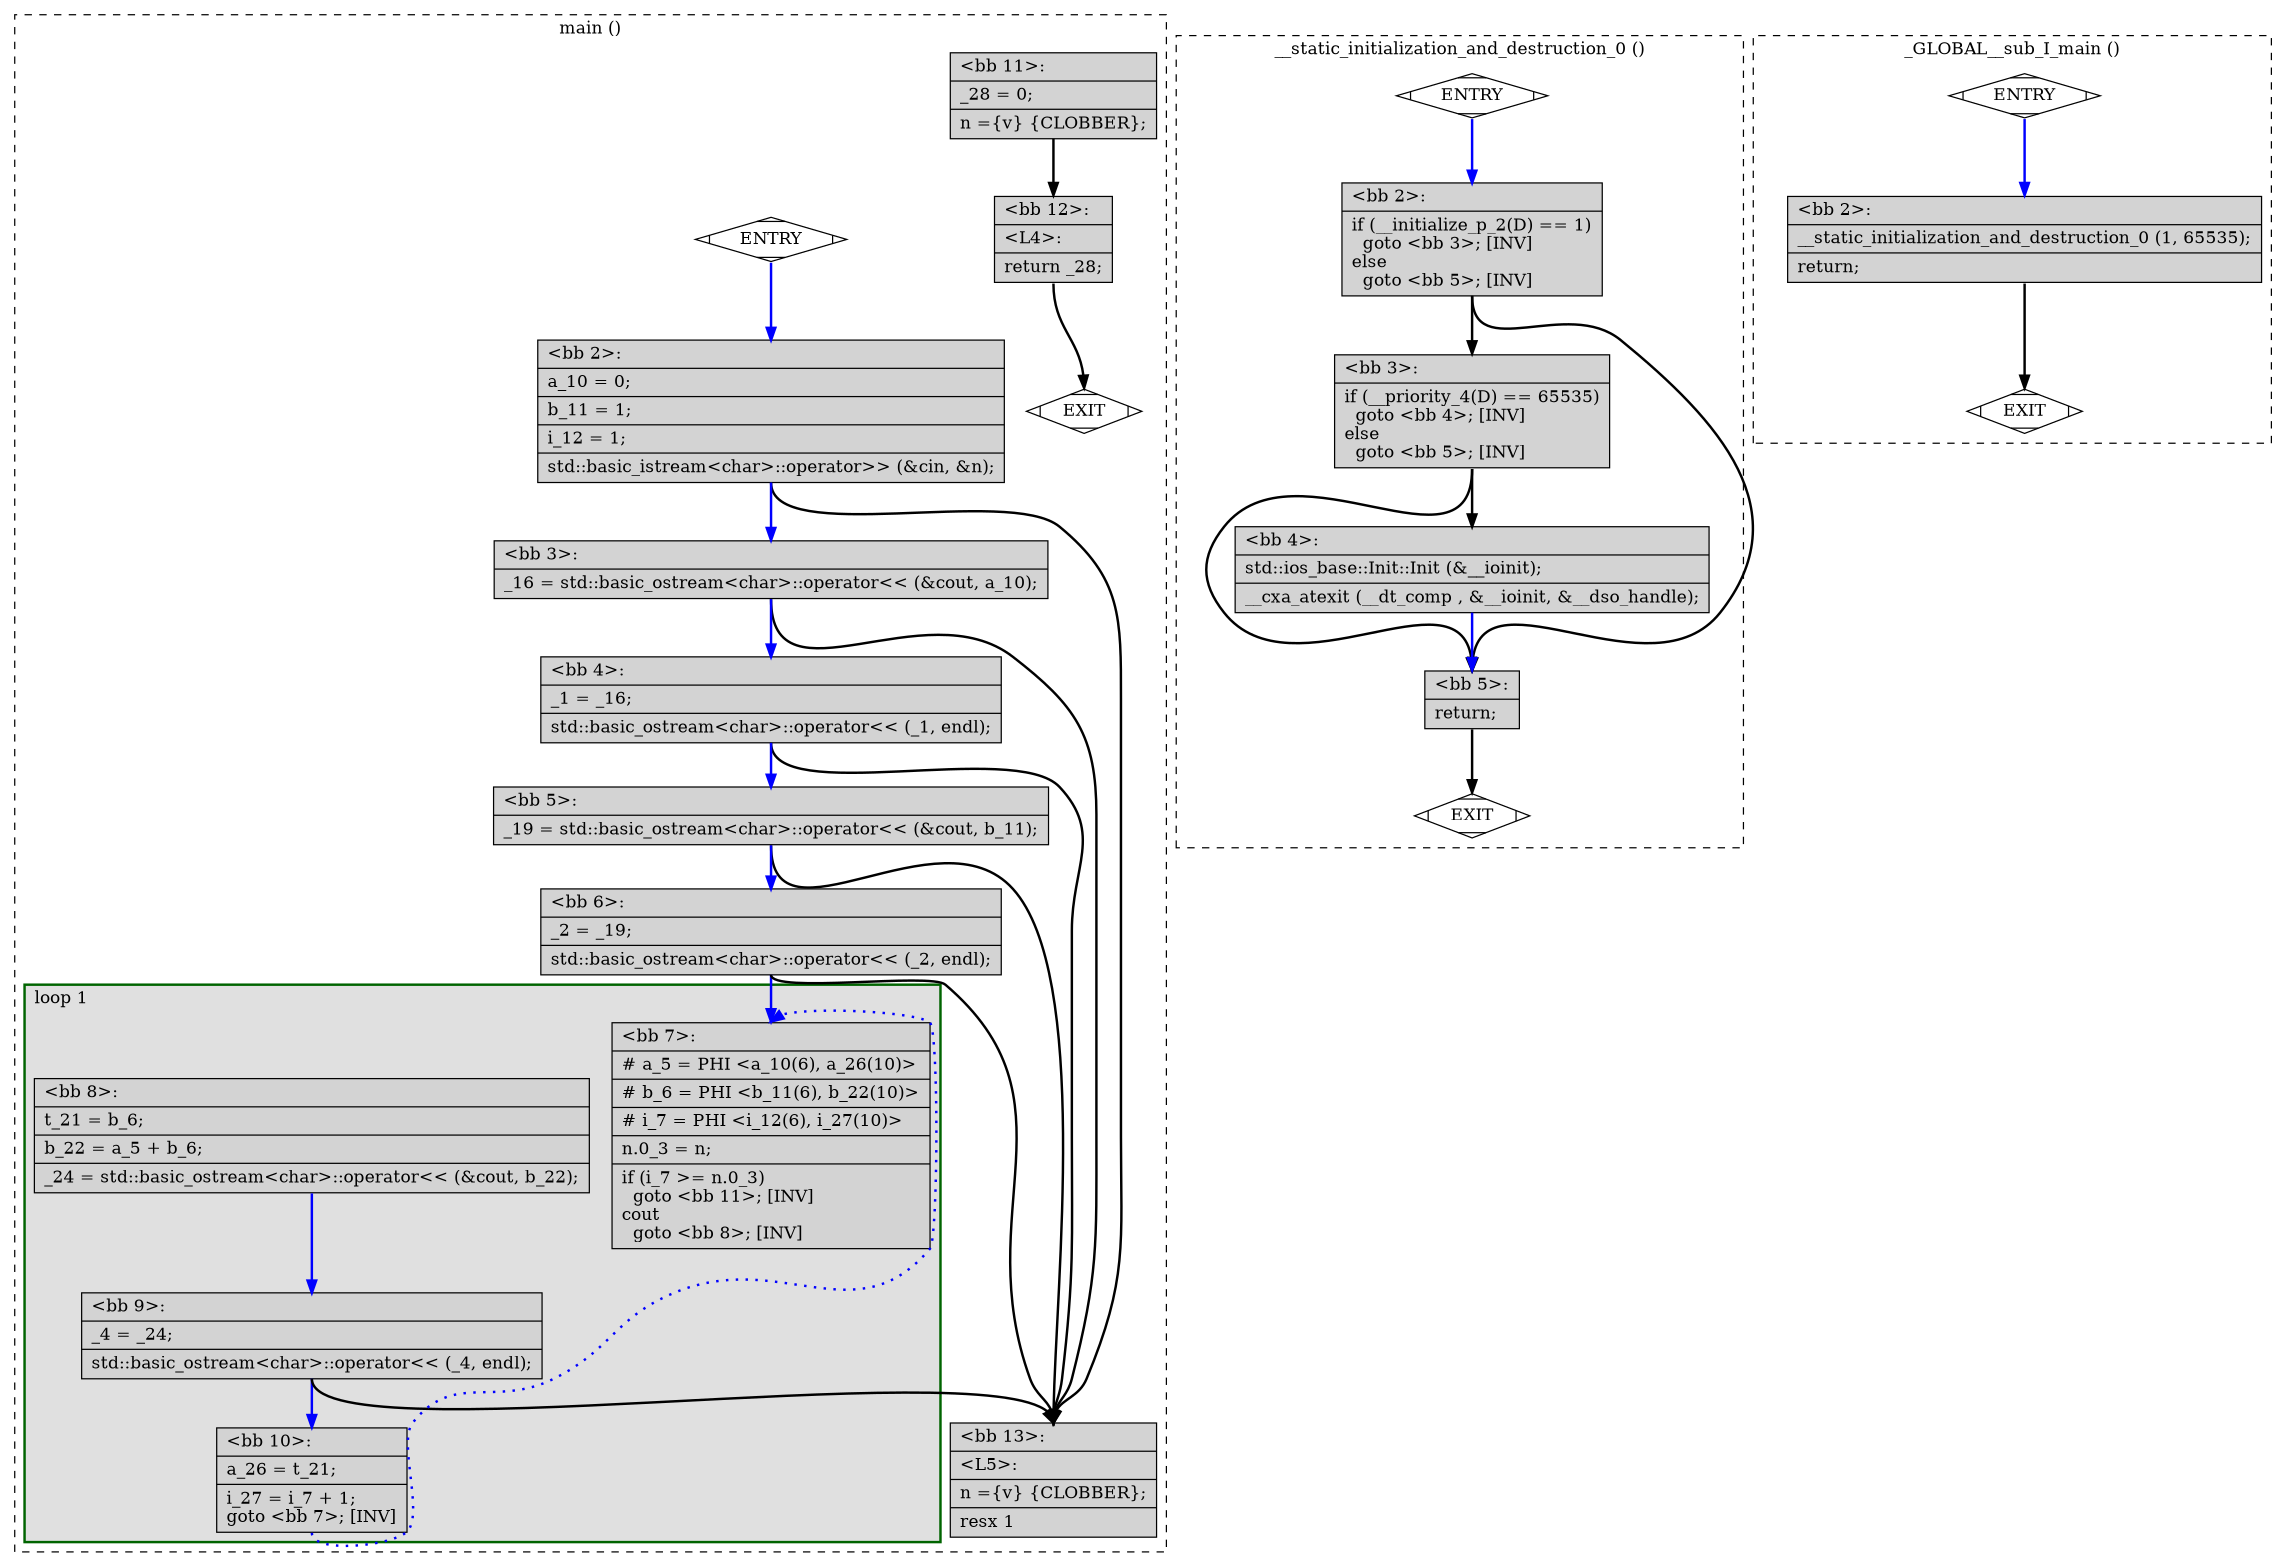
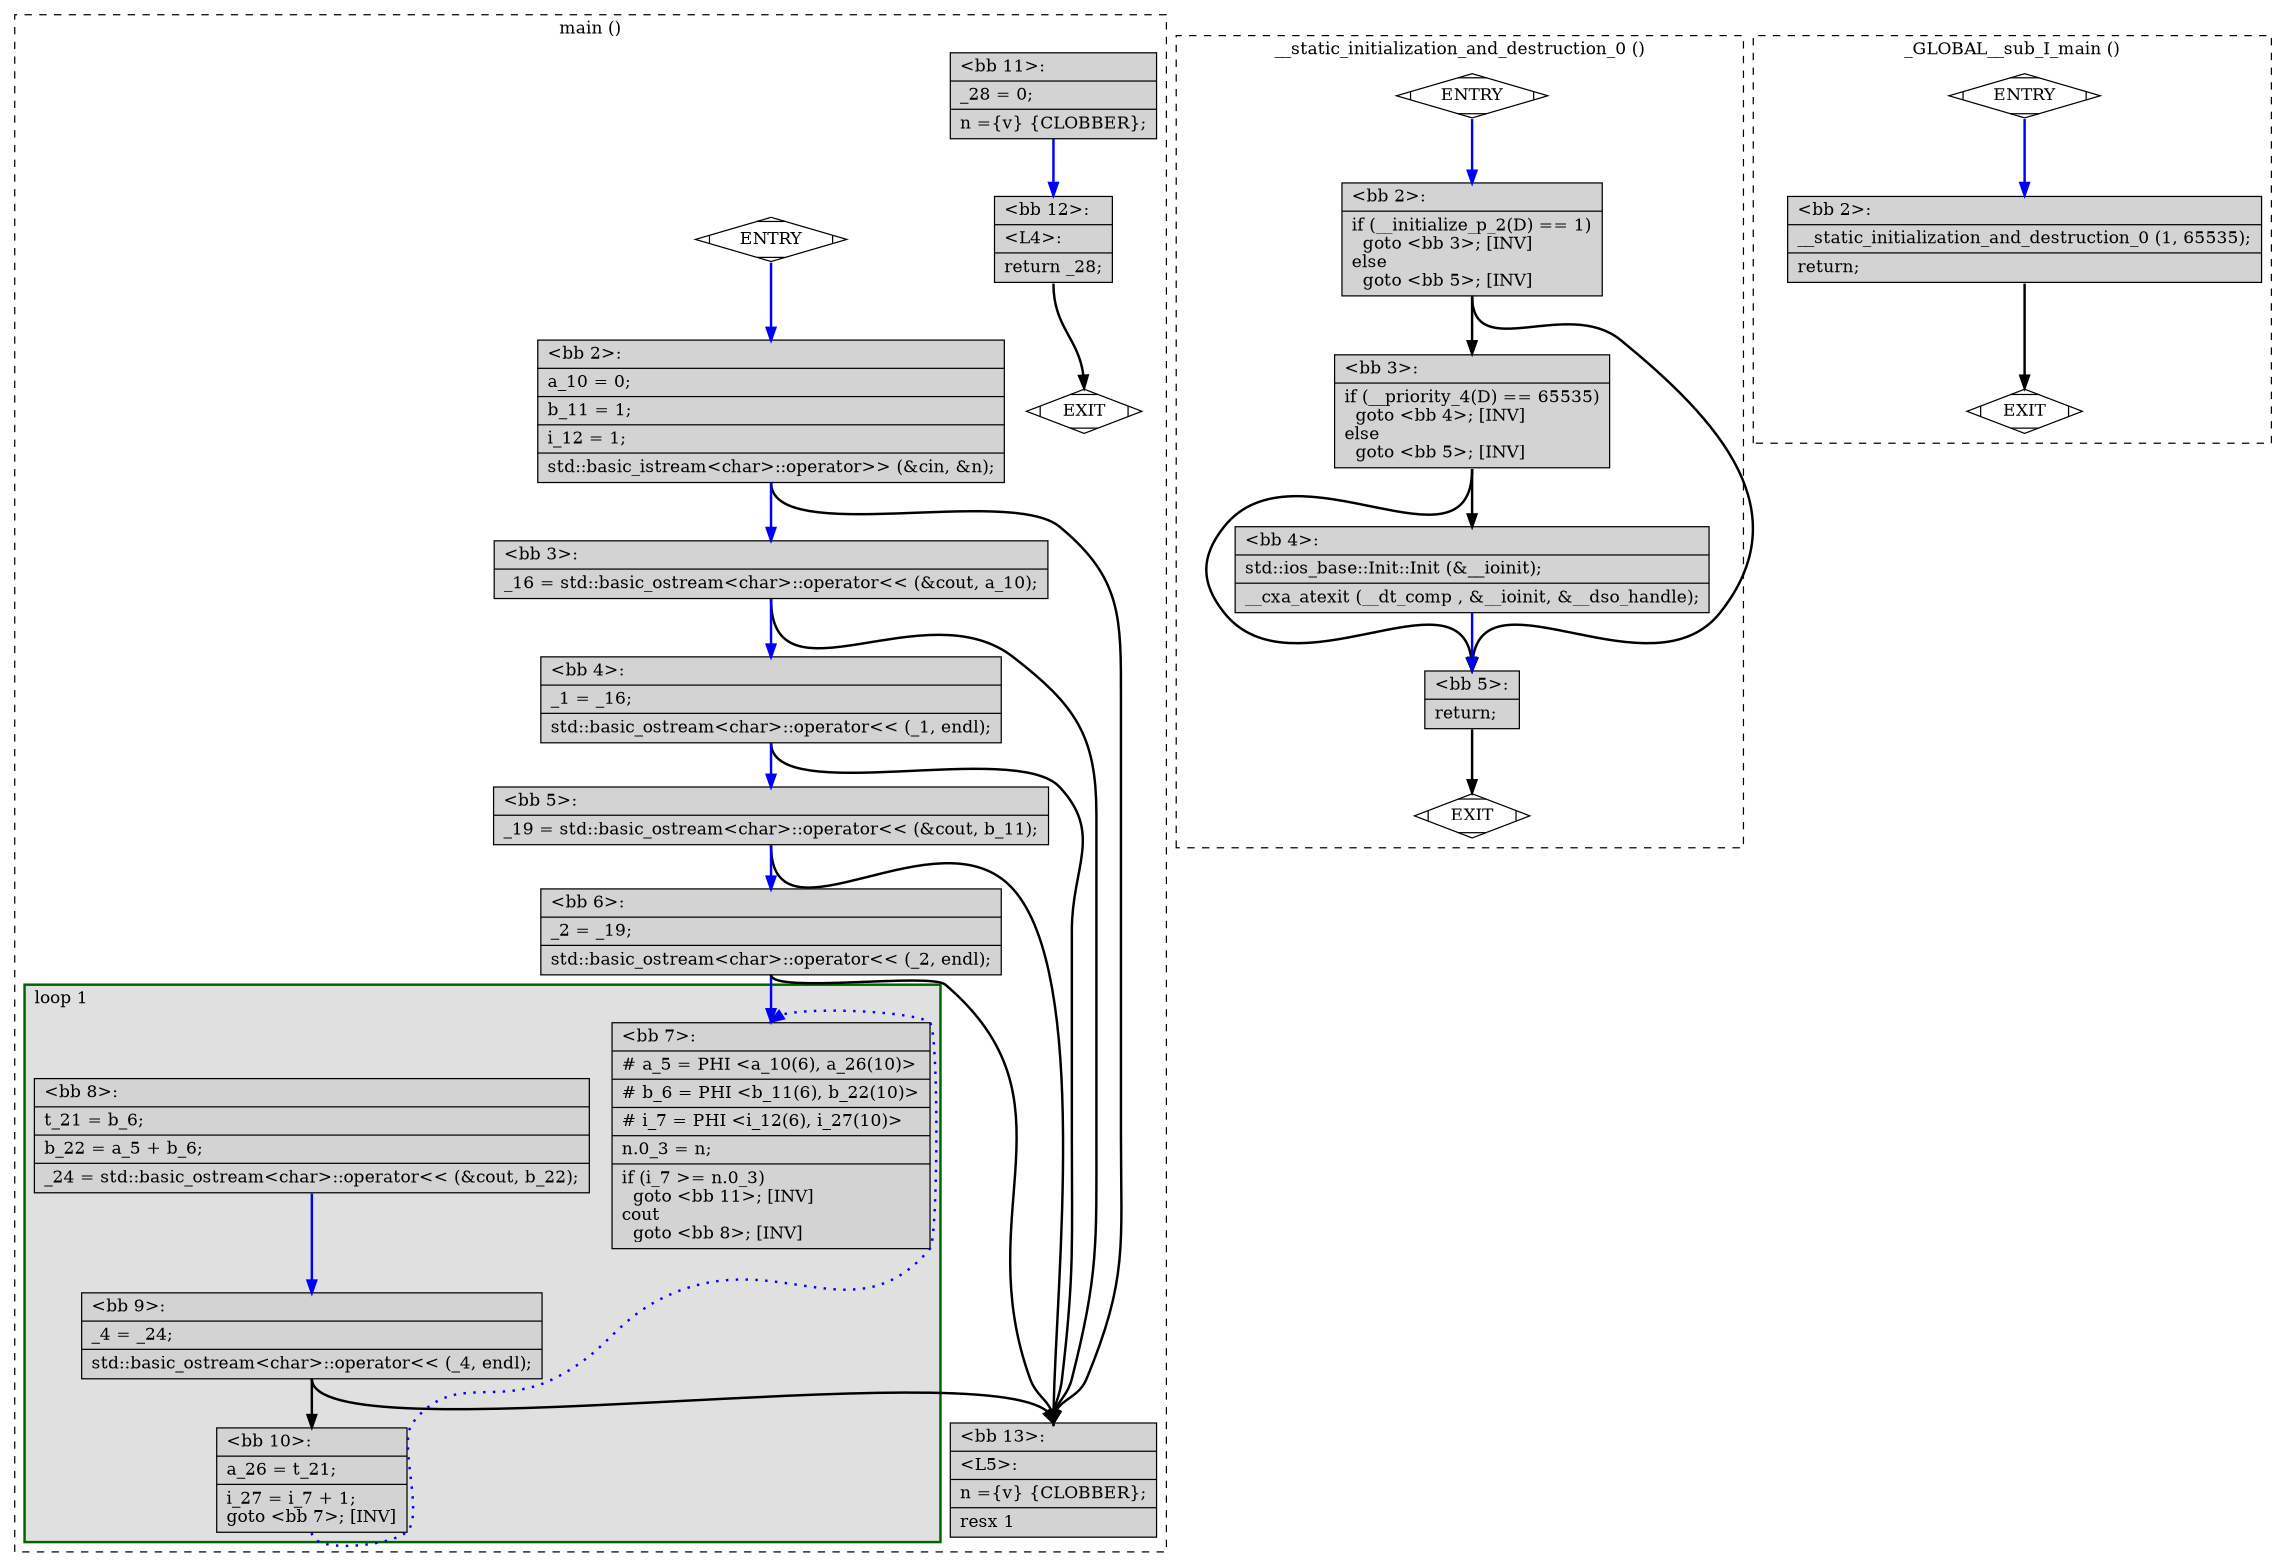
(1053, 161) -> (1053, 161)
(312, 1397) -> (312, 1397)
